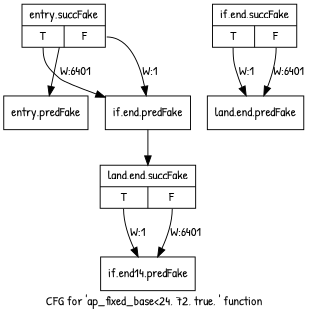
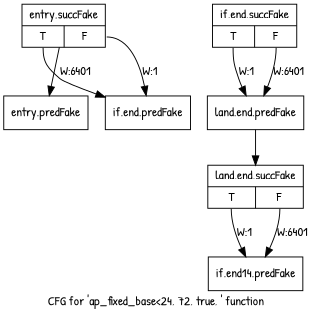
(148, 143) -> (256, 143)
